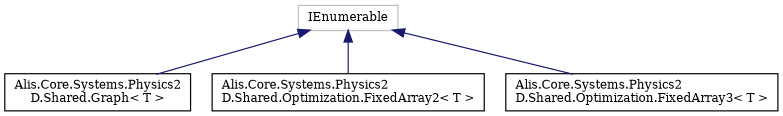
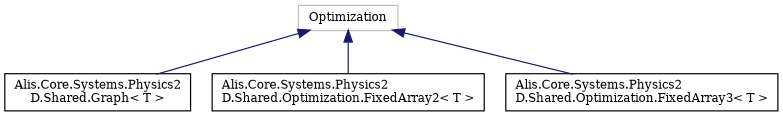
(348, 18) -> (348, 18)
